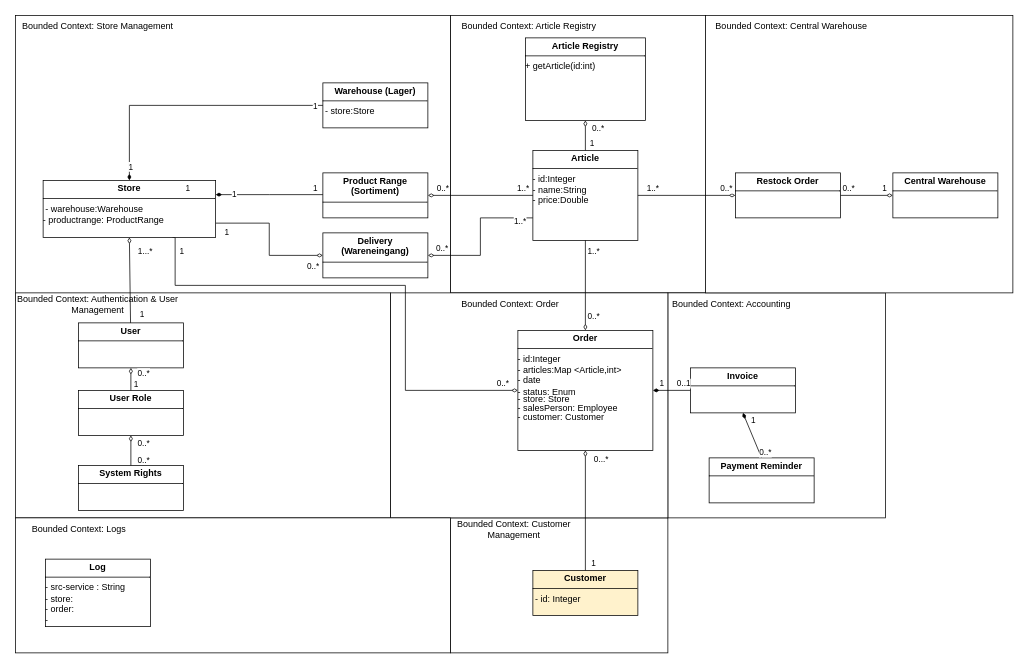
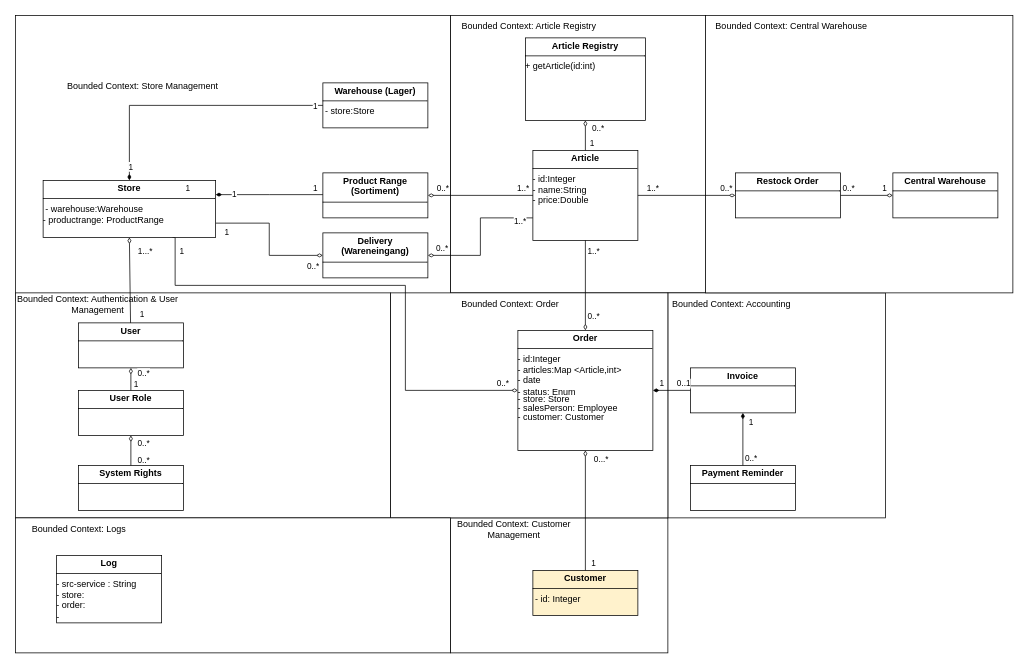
(98, 27) -> (143, 87)
(762, 480) -> (743, 488)
(98, 593) -> (109, 589)
